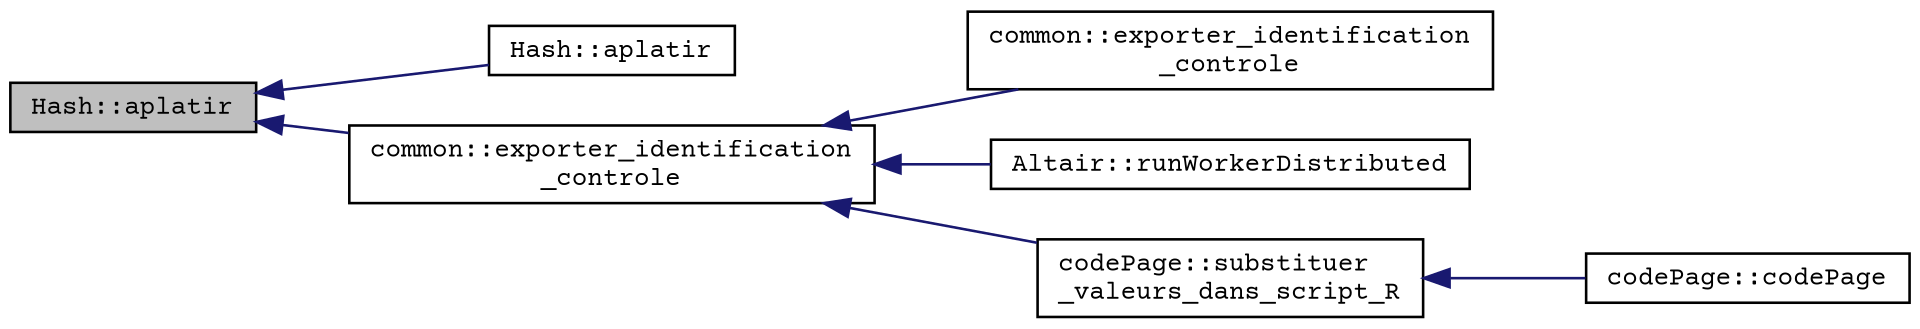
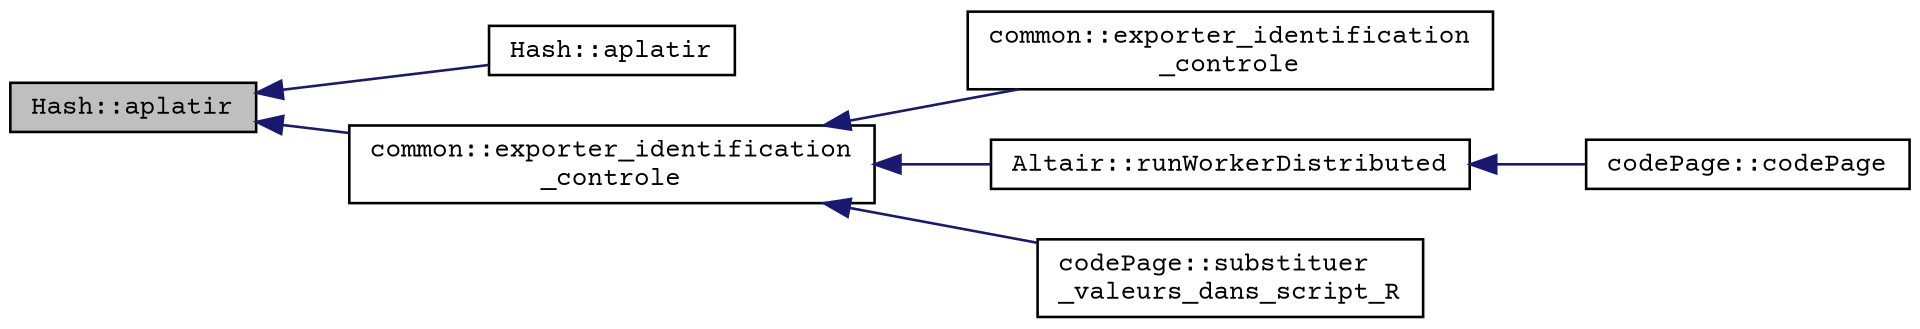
(1518, 278) -> (1541, 164)
